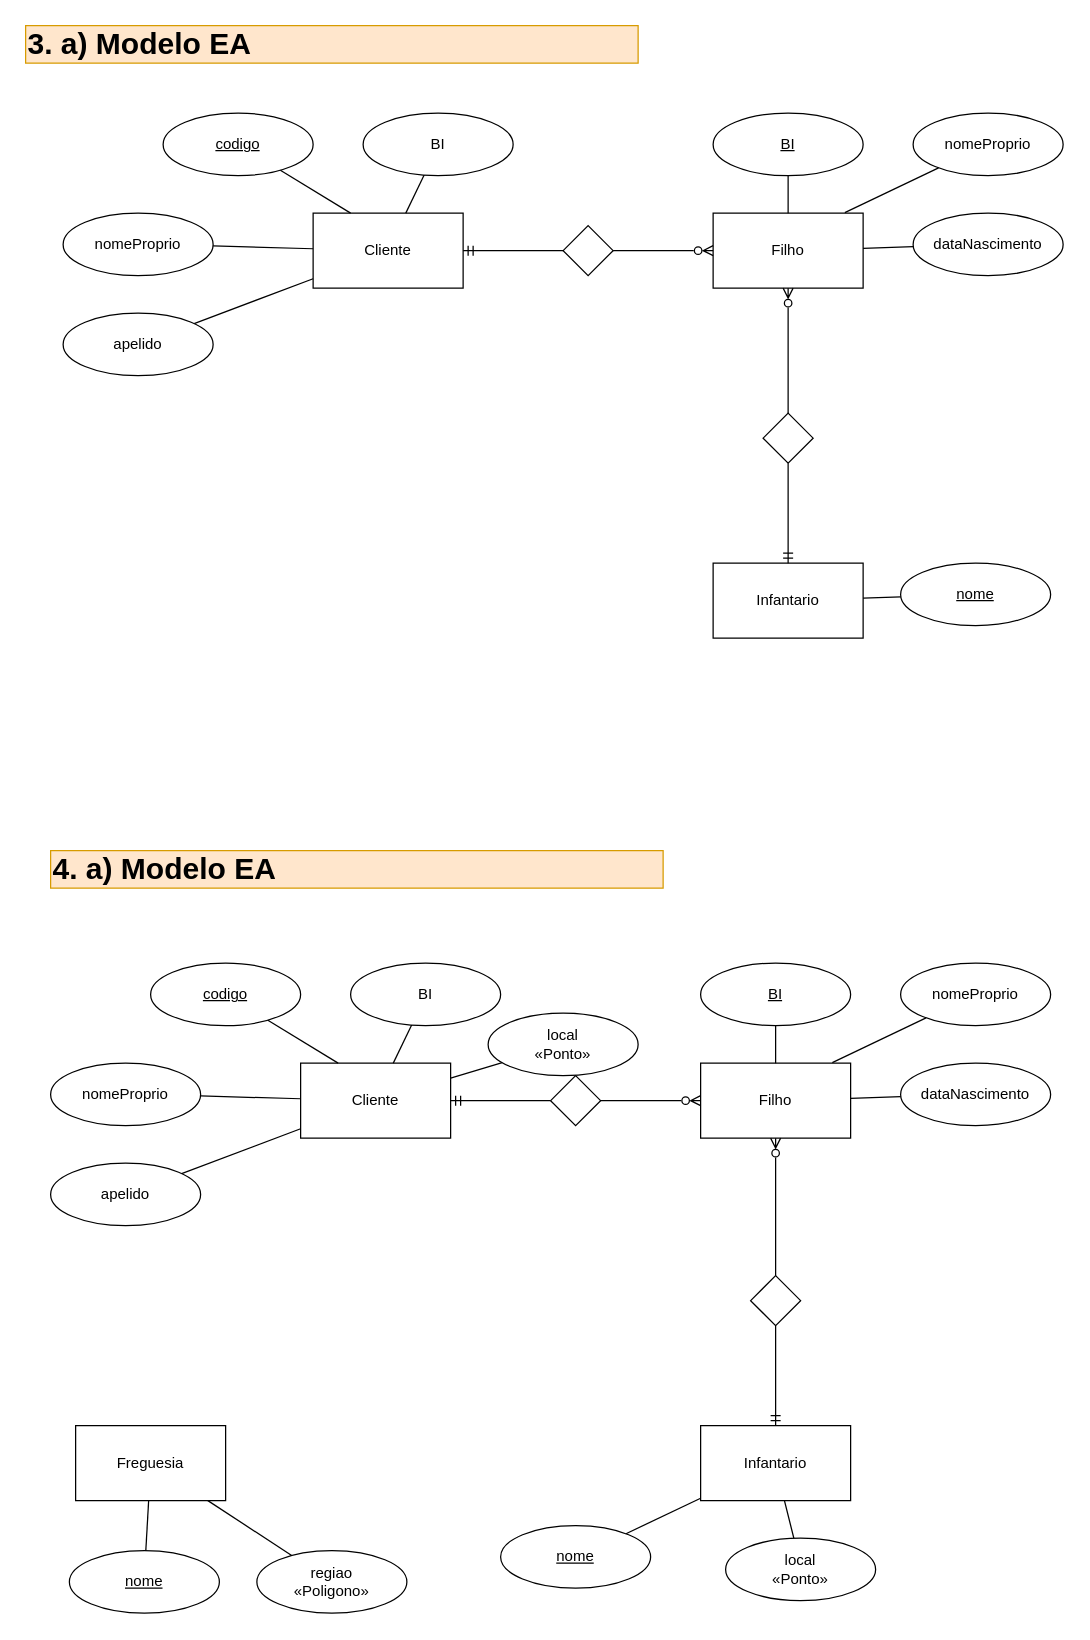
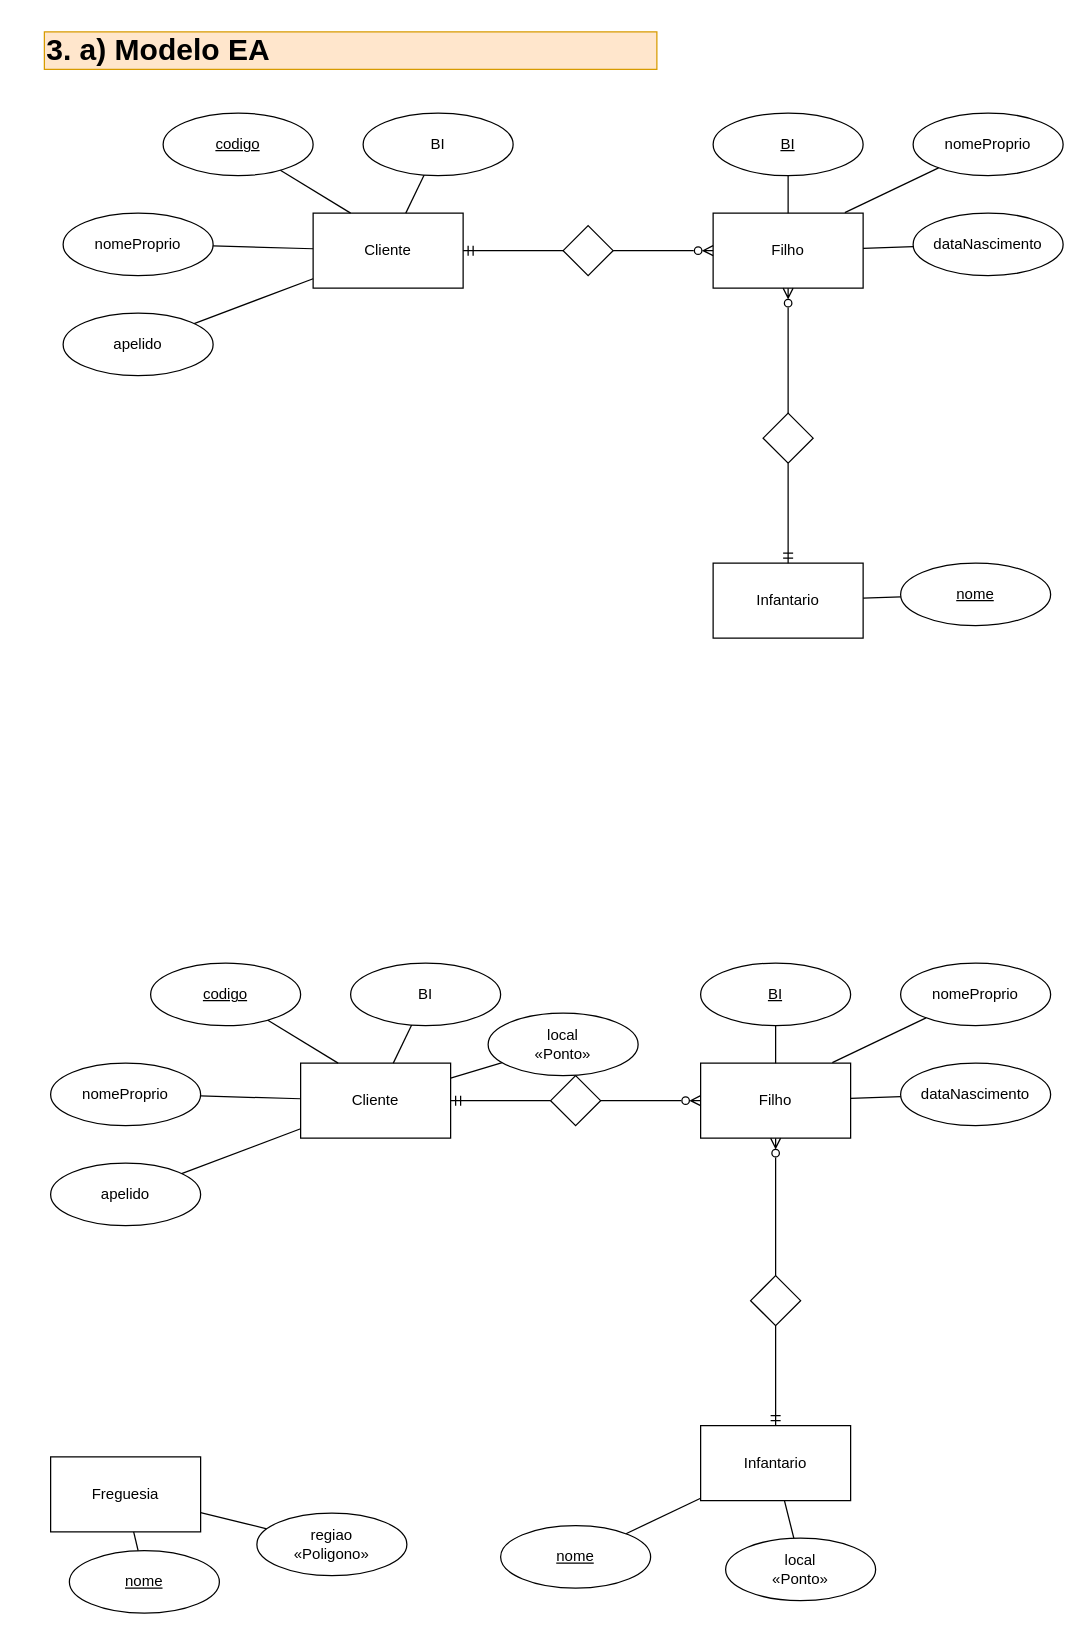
(332, 44) -> (351, 51)
(357, 869) -> none
(151, 1463) -> (126, 1494)
(332, 1582) -> (332, 1544)
